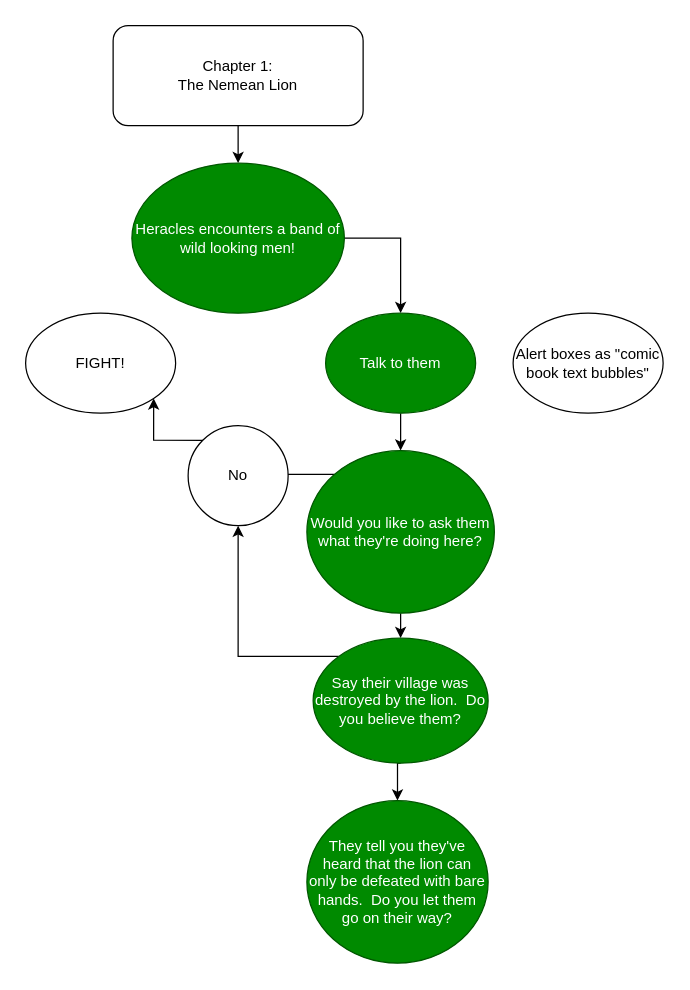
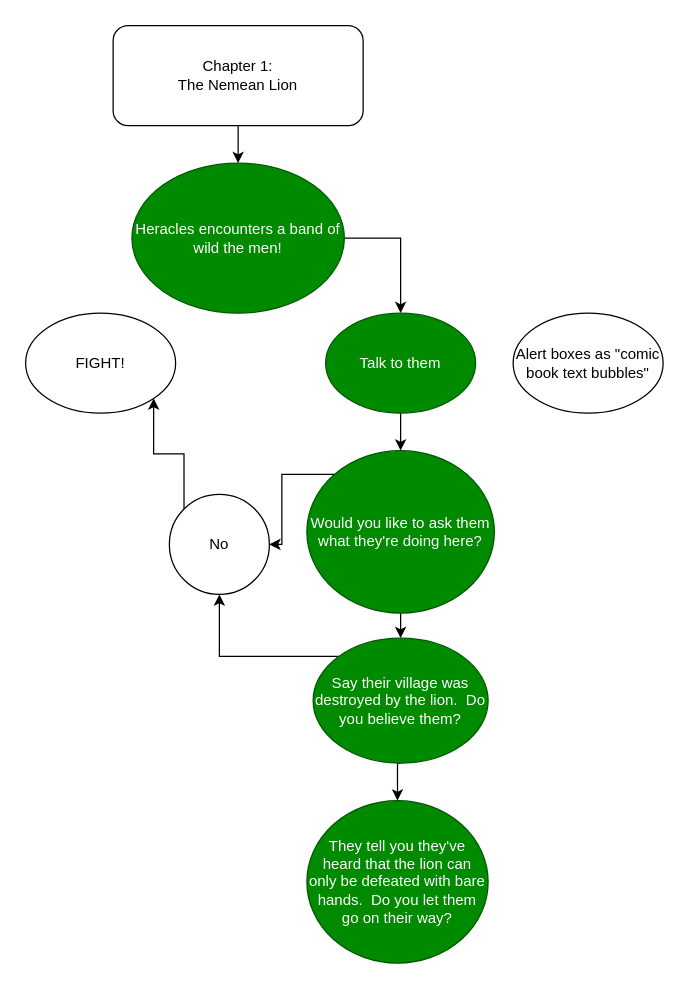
(238, 238) -> (238, 238)
(238, 476) -> (219, 544)
